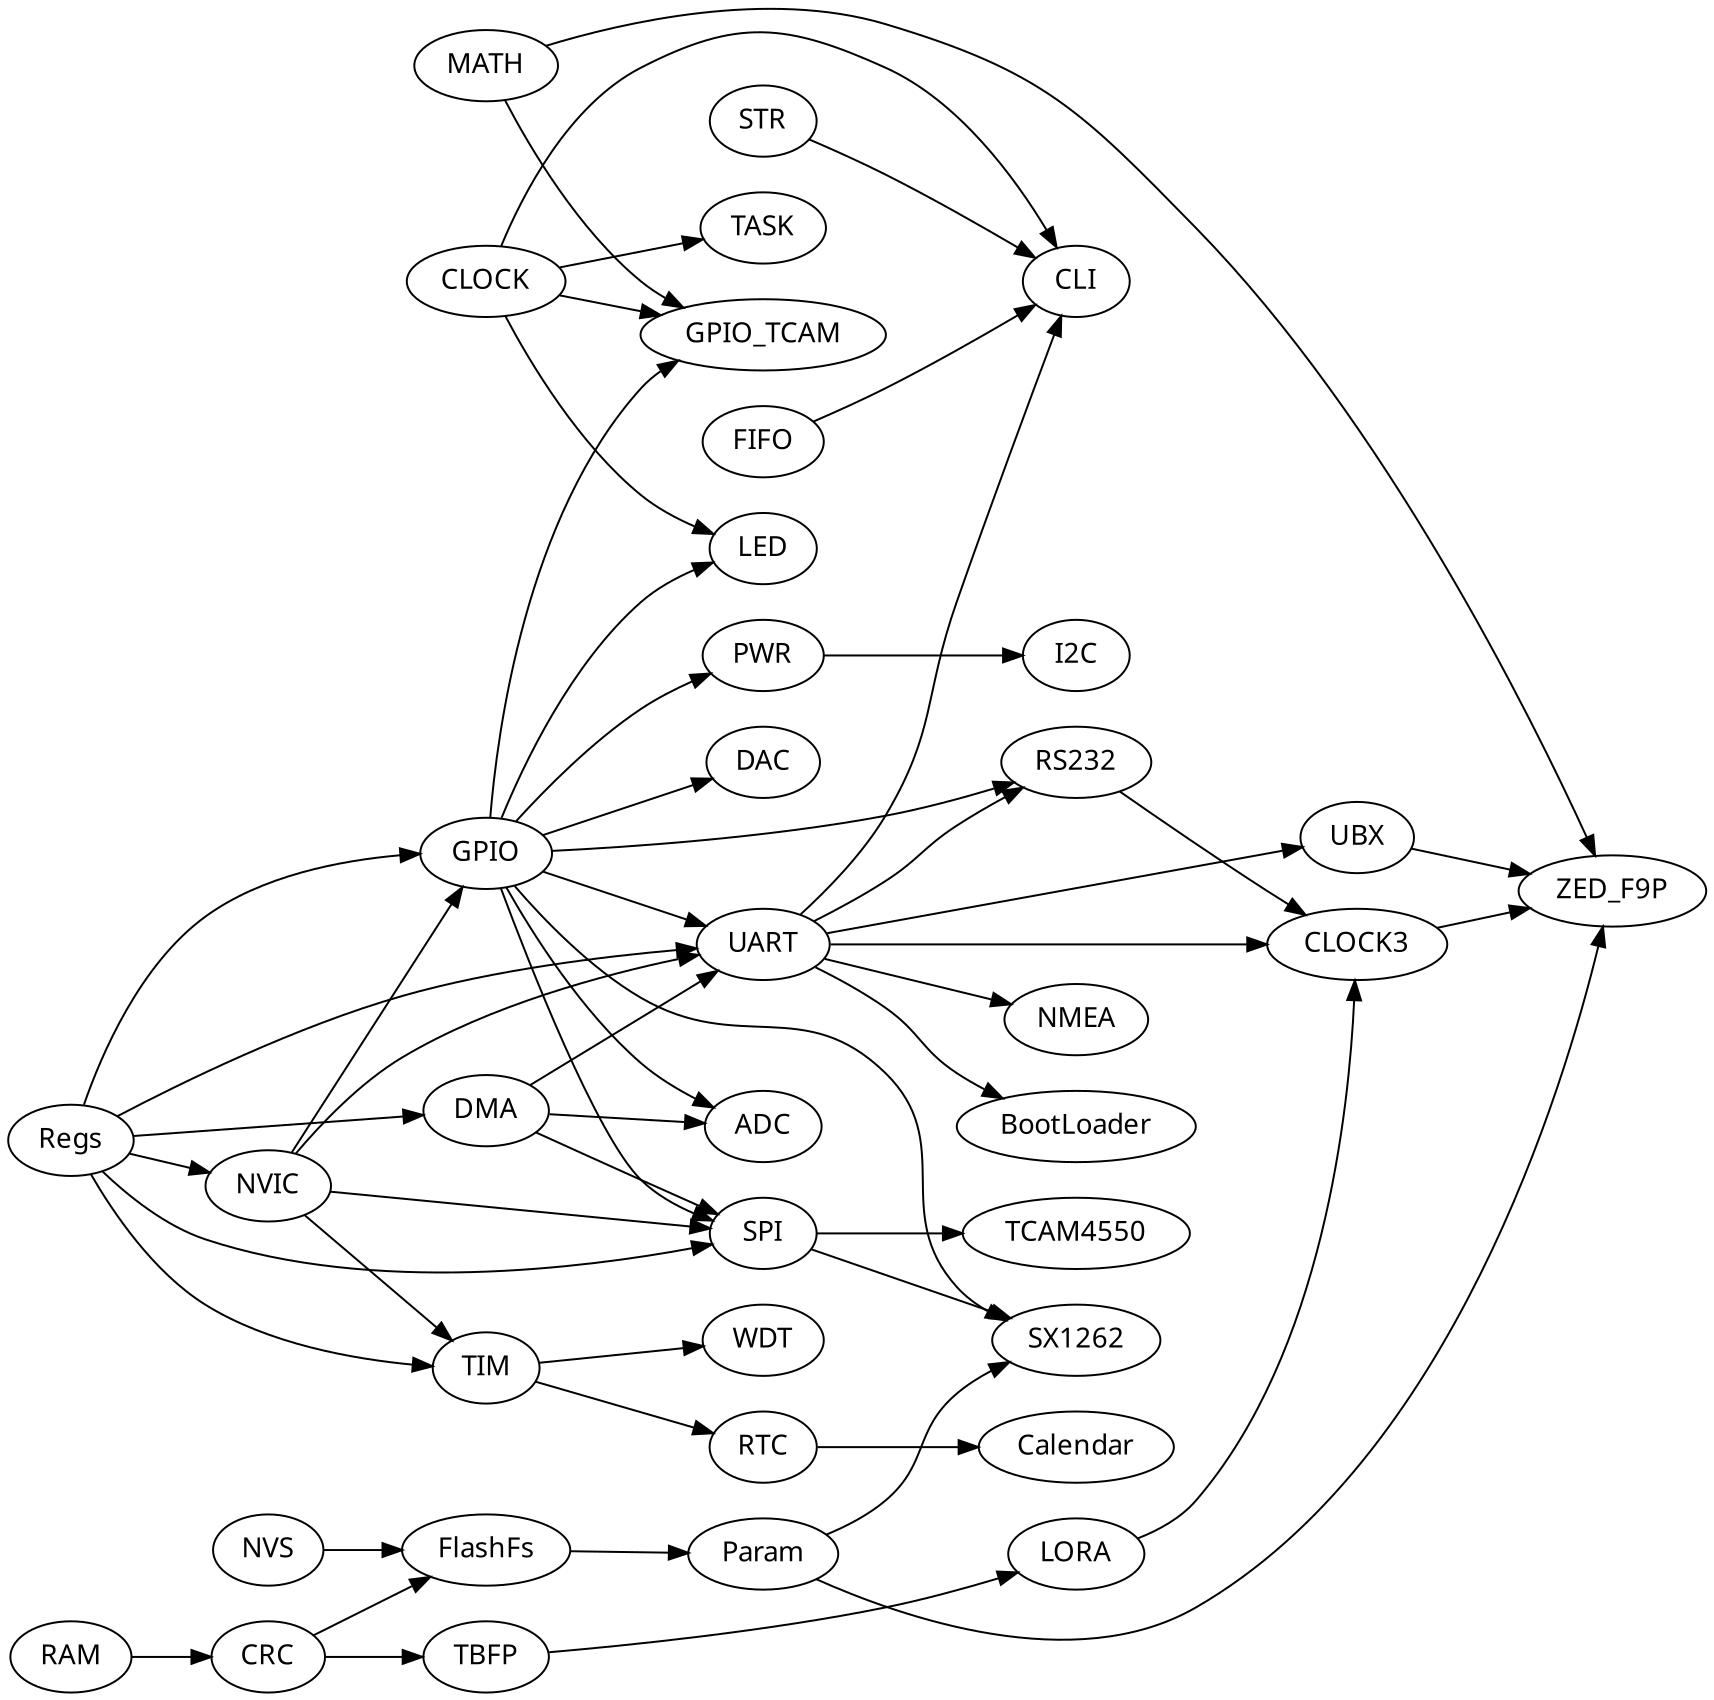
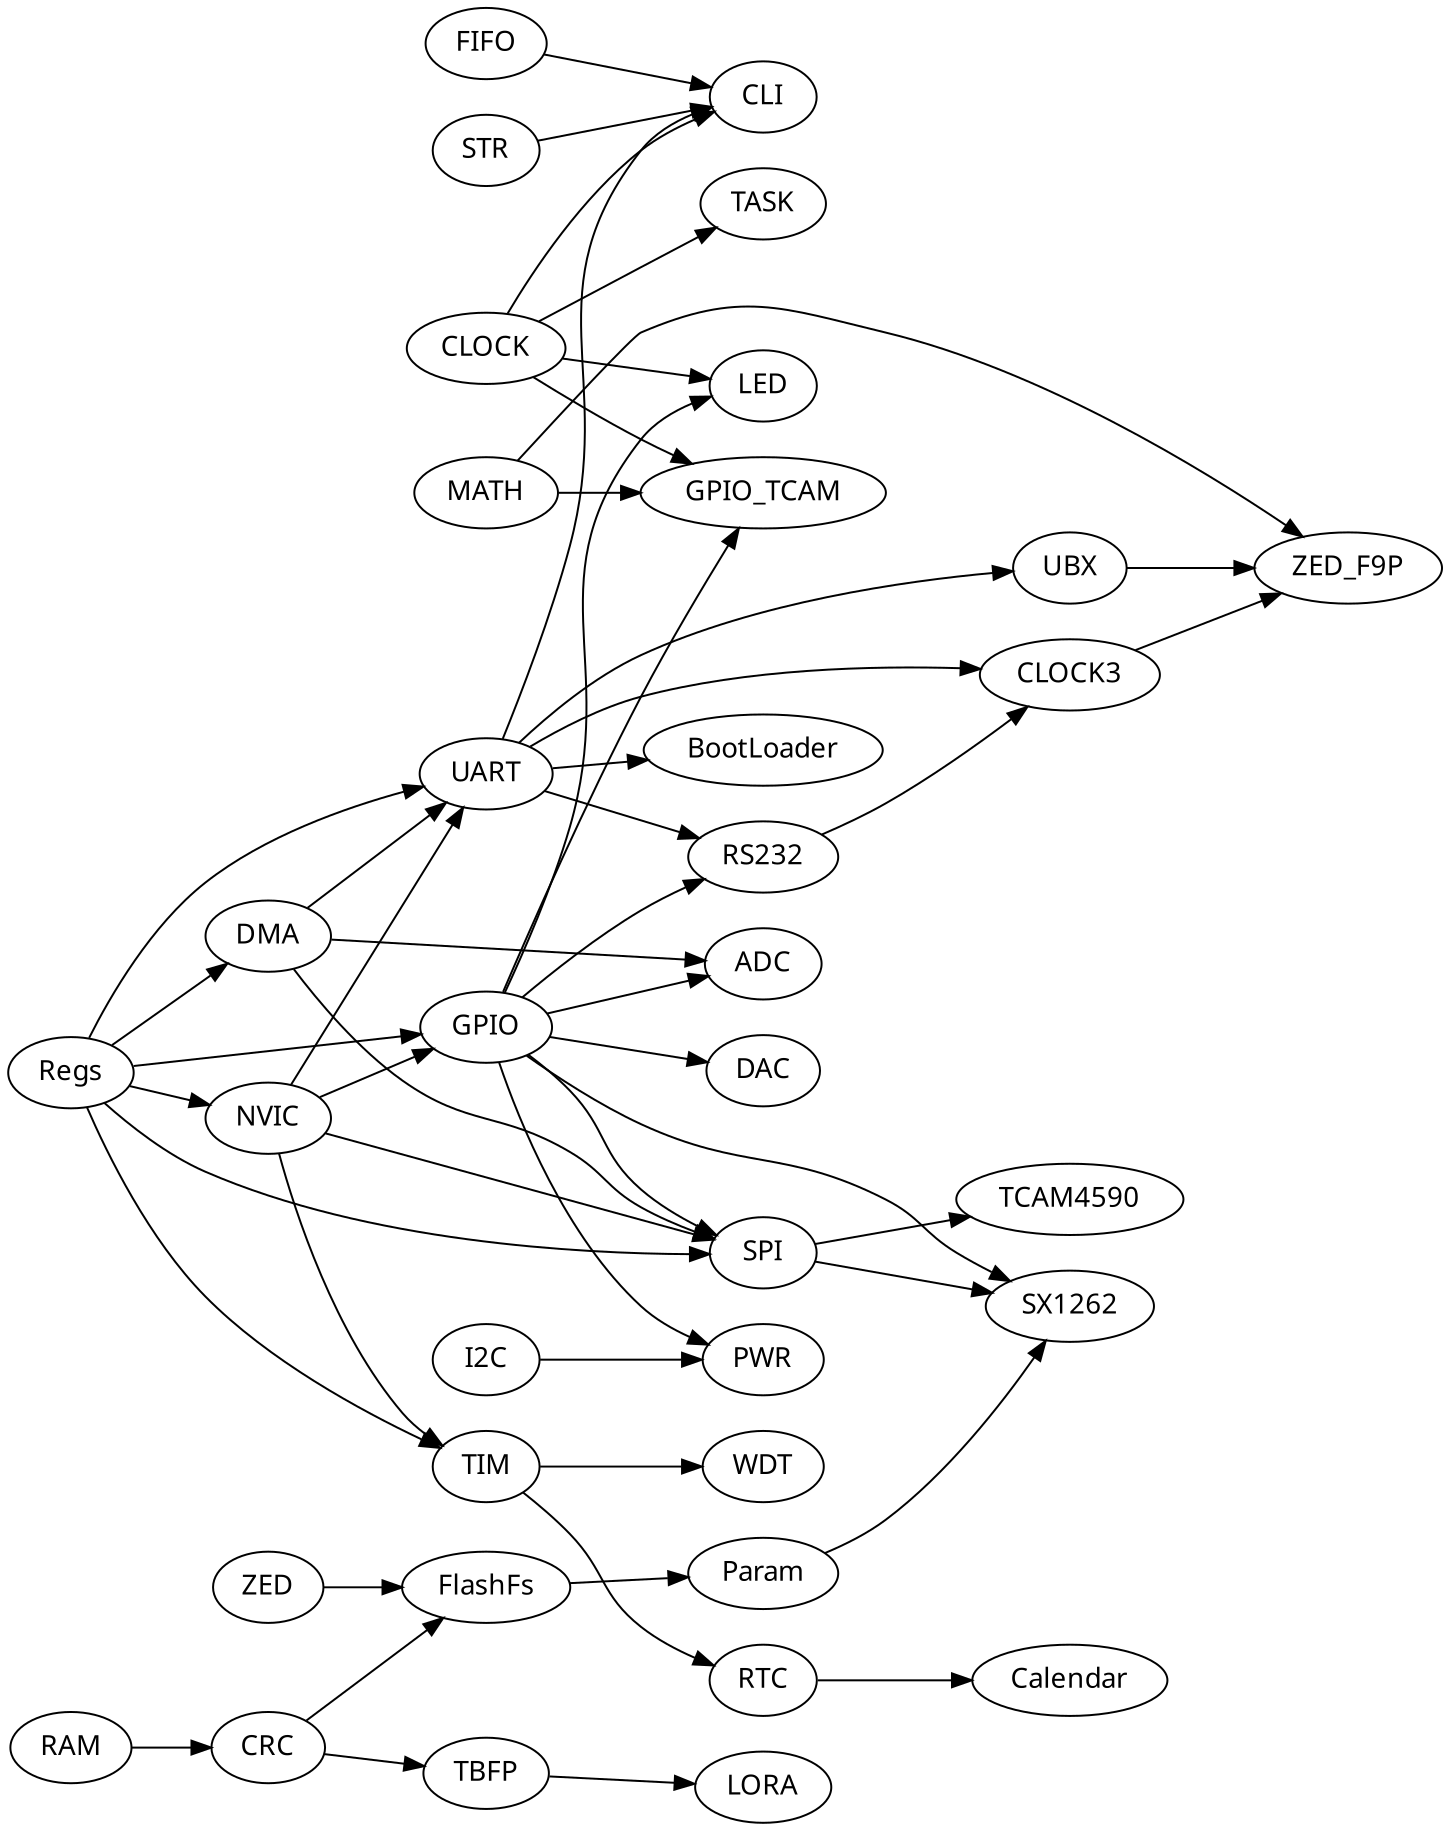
(913, 655) -> (611, 1360)
(615, 896) -> none
(1076, 1020) -> none
(1076, 1233) -> (1070, 1199)
(1303, 1297) -> none
(1347, 1478) -> none
(268, 1550) -> (268, 1587)
